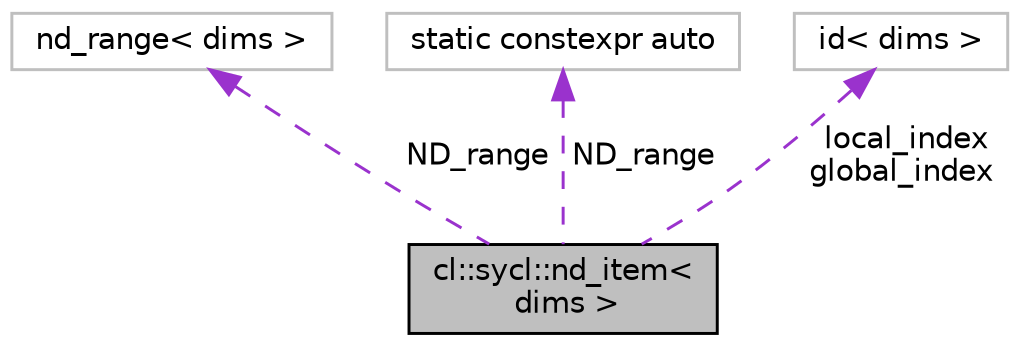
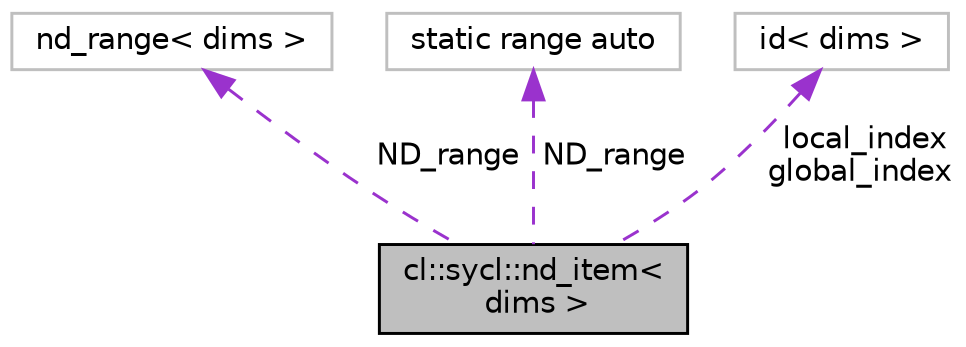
(563, 41) -> (534, 41)
